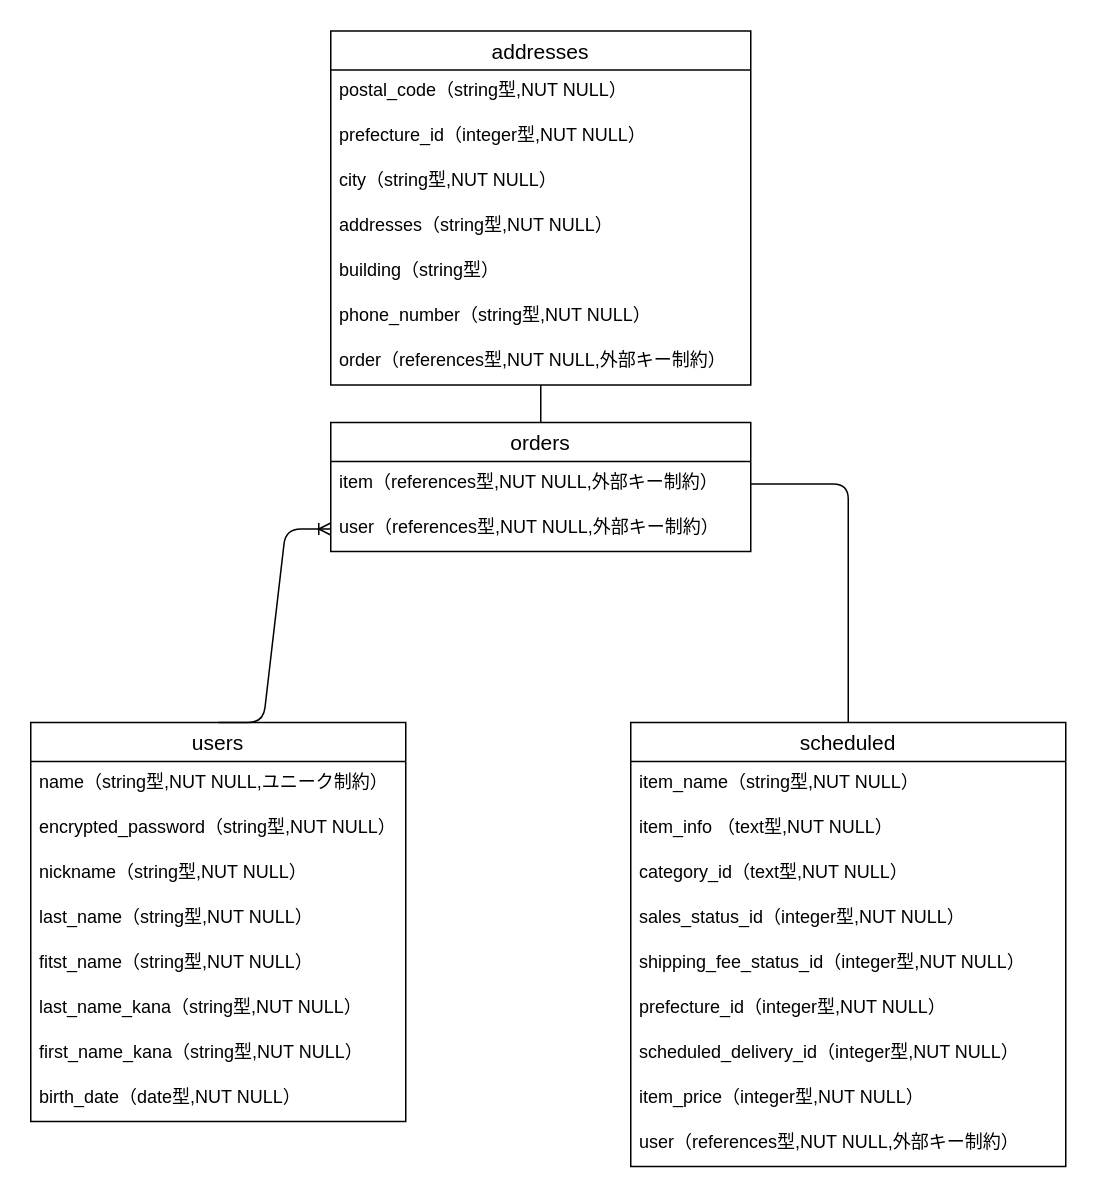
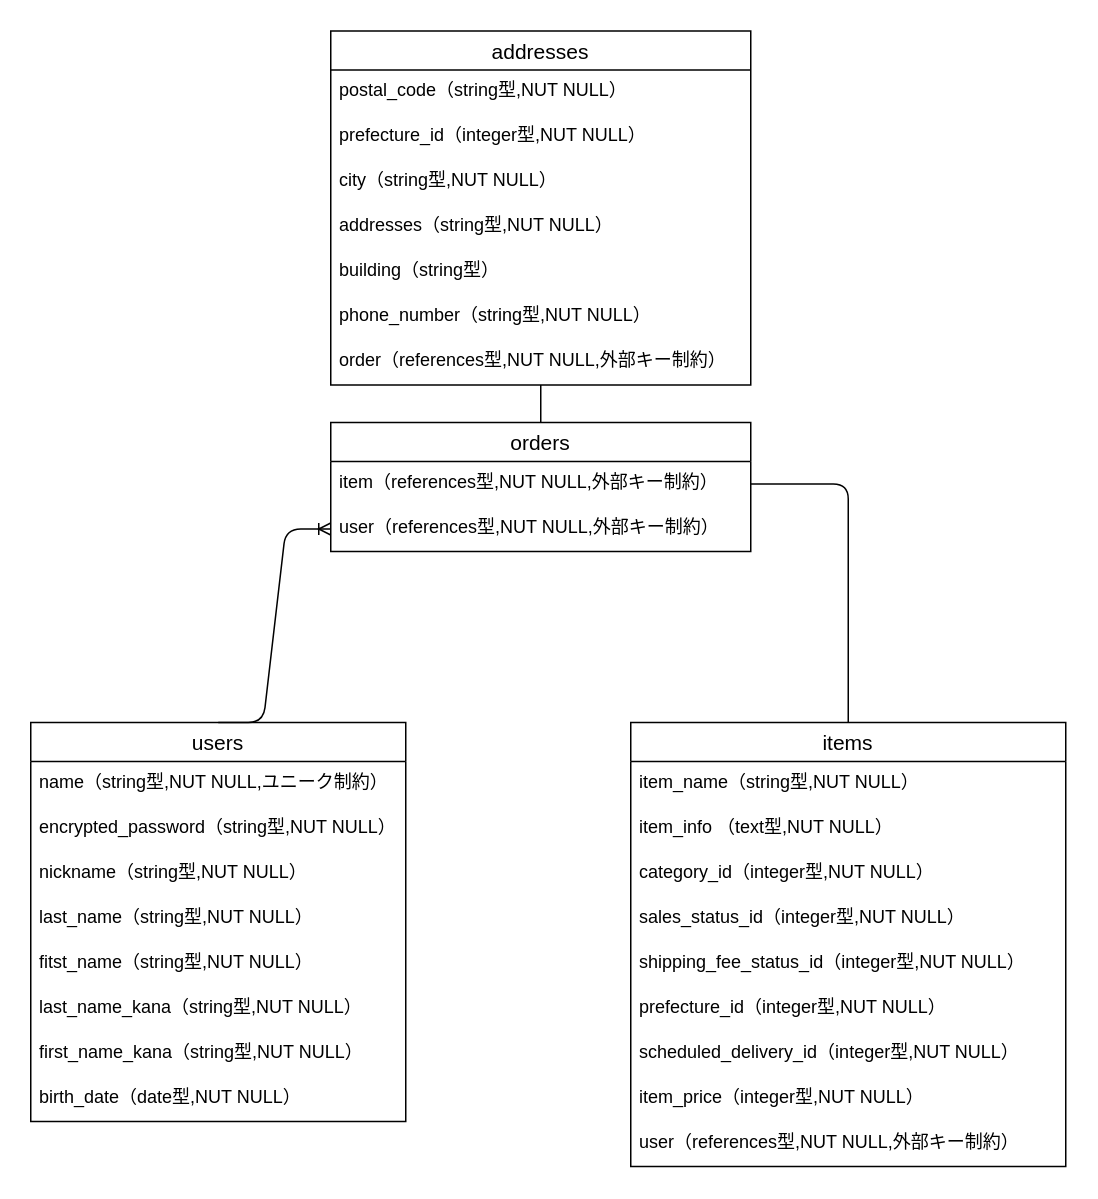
(848, 743) -> (848, 743)
(780, 872) -> (793, 872)
